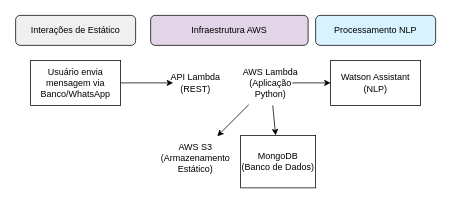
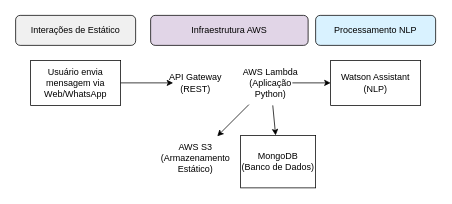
(75, 83) -> (75, 83)
(195, 83) -> (195, 83)
